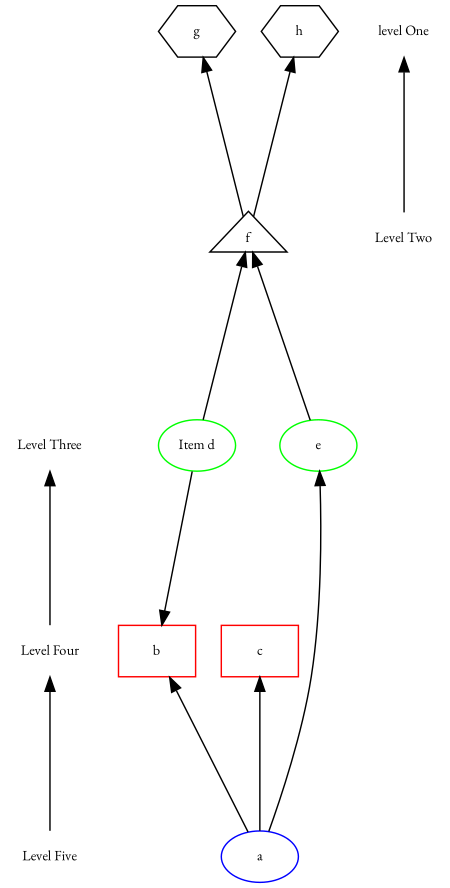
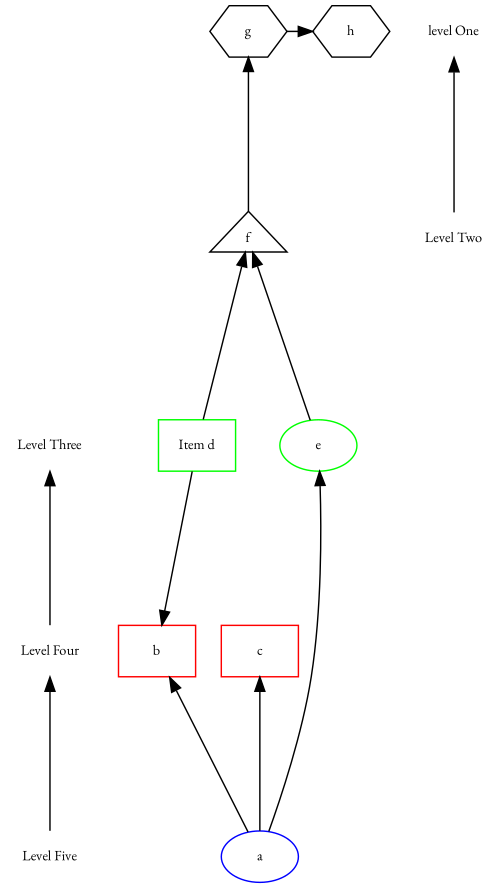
(272, 144) -> (293, 31)
(197, 445) -> (197, 445)
